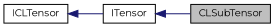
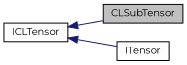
(178, 14) -> (90, 23)
